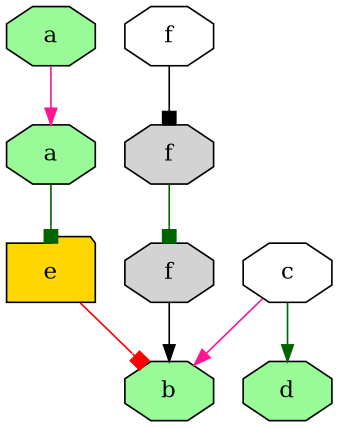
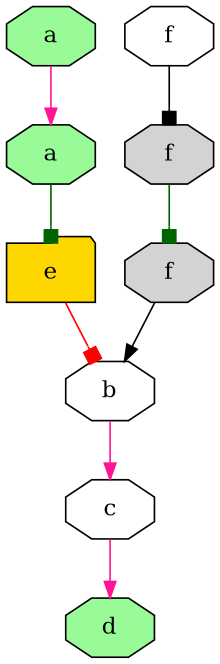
(288, 324) -> (110, 560)
(234, 326) -> (110, 442)
(169, 391) -> (110, 391)
